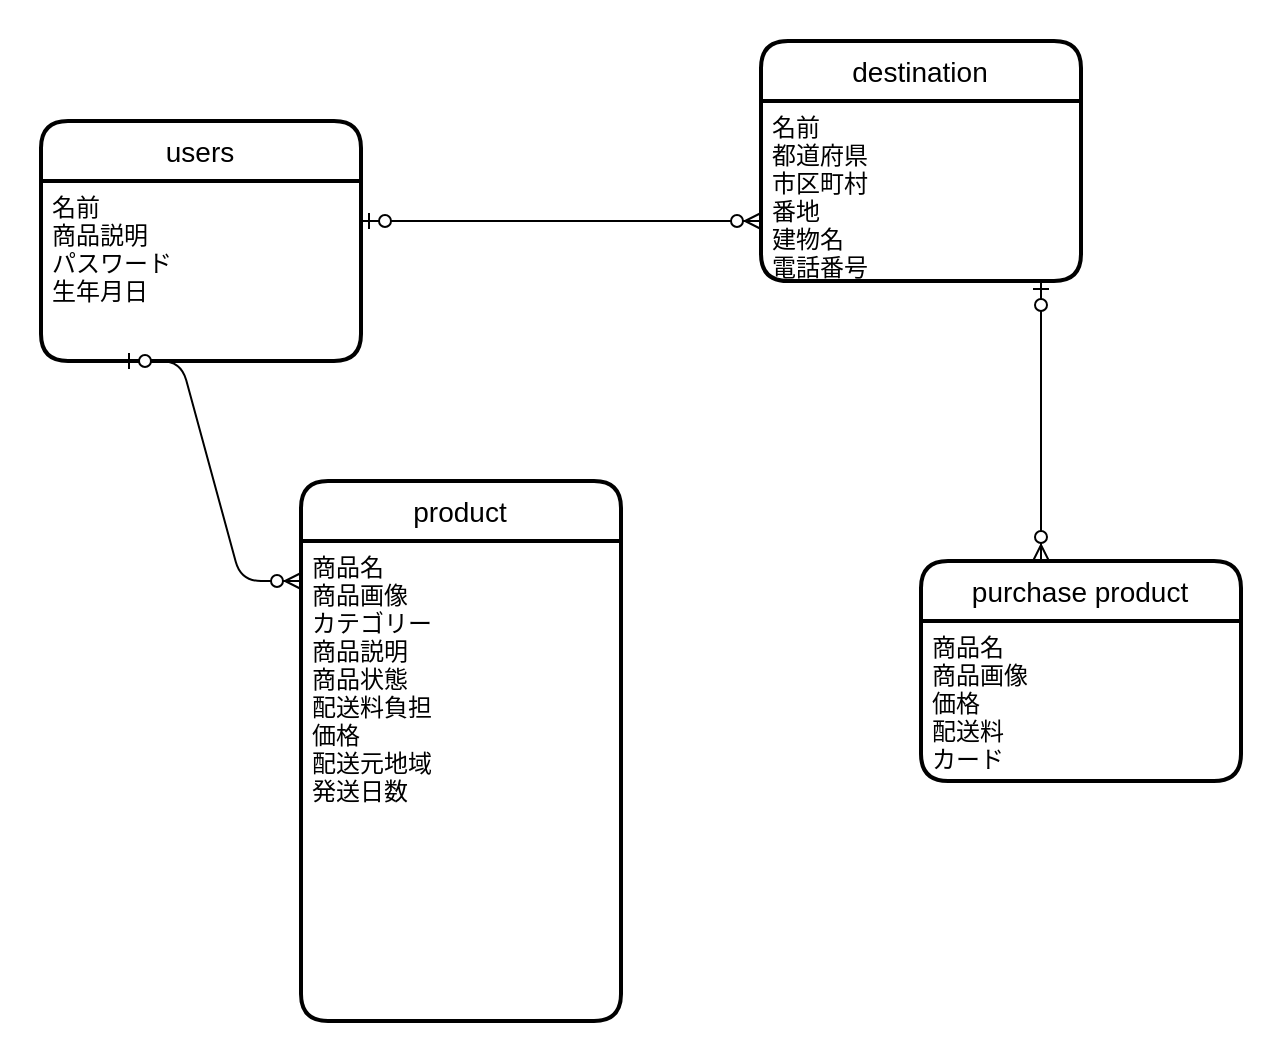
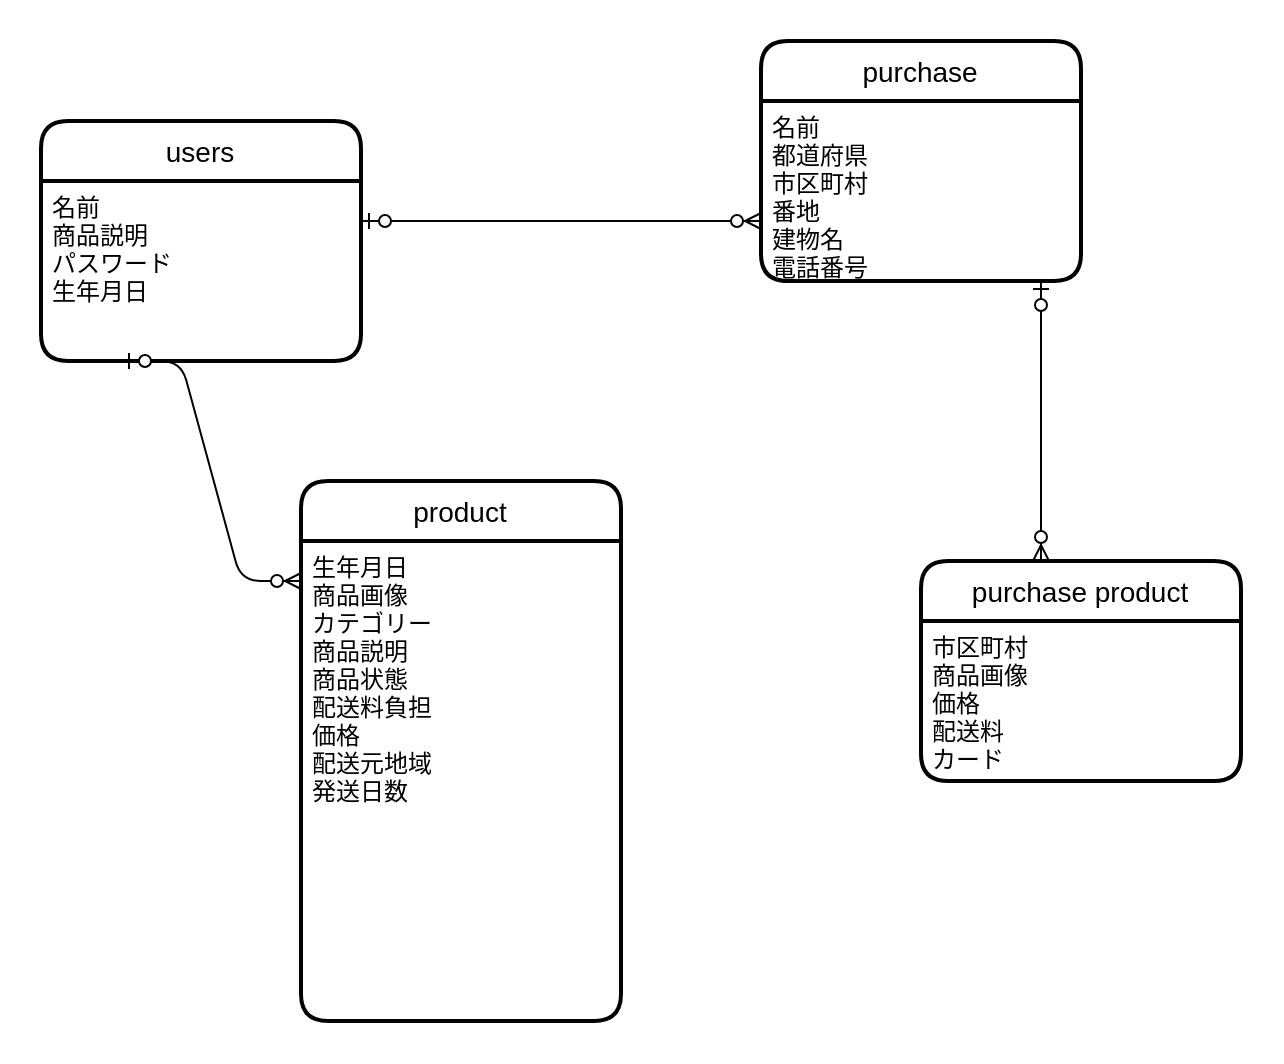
(920, 73) -> (920, 73)
(348, 568) -> (360, 568)
(968, 648) -> (980, 648)
